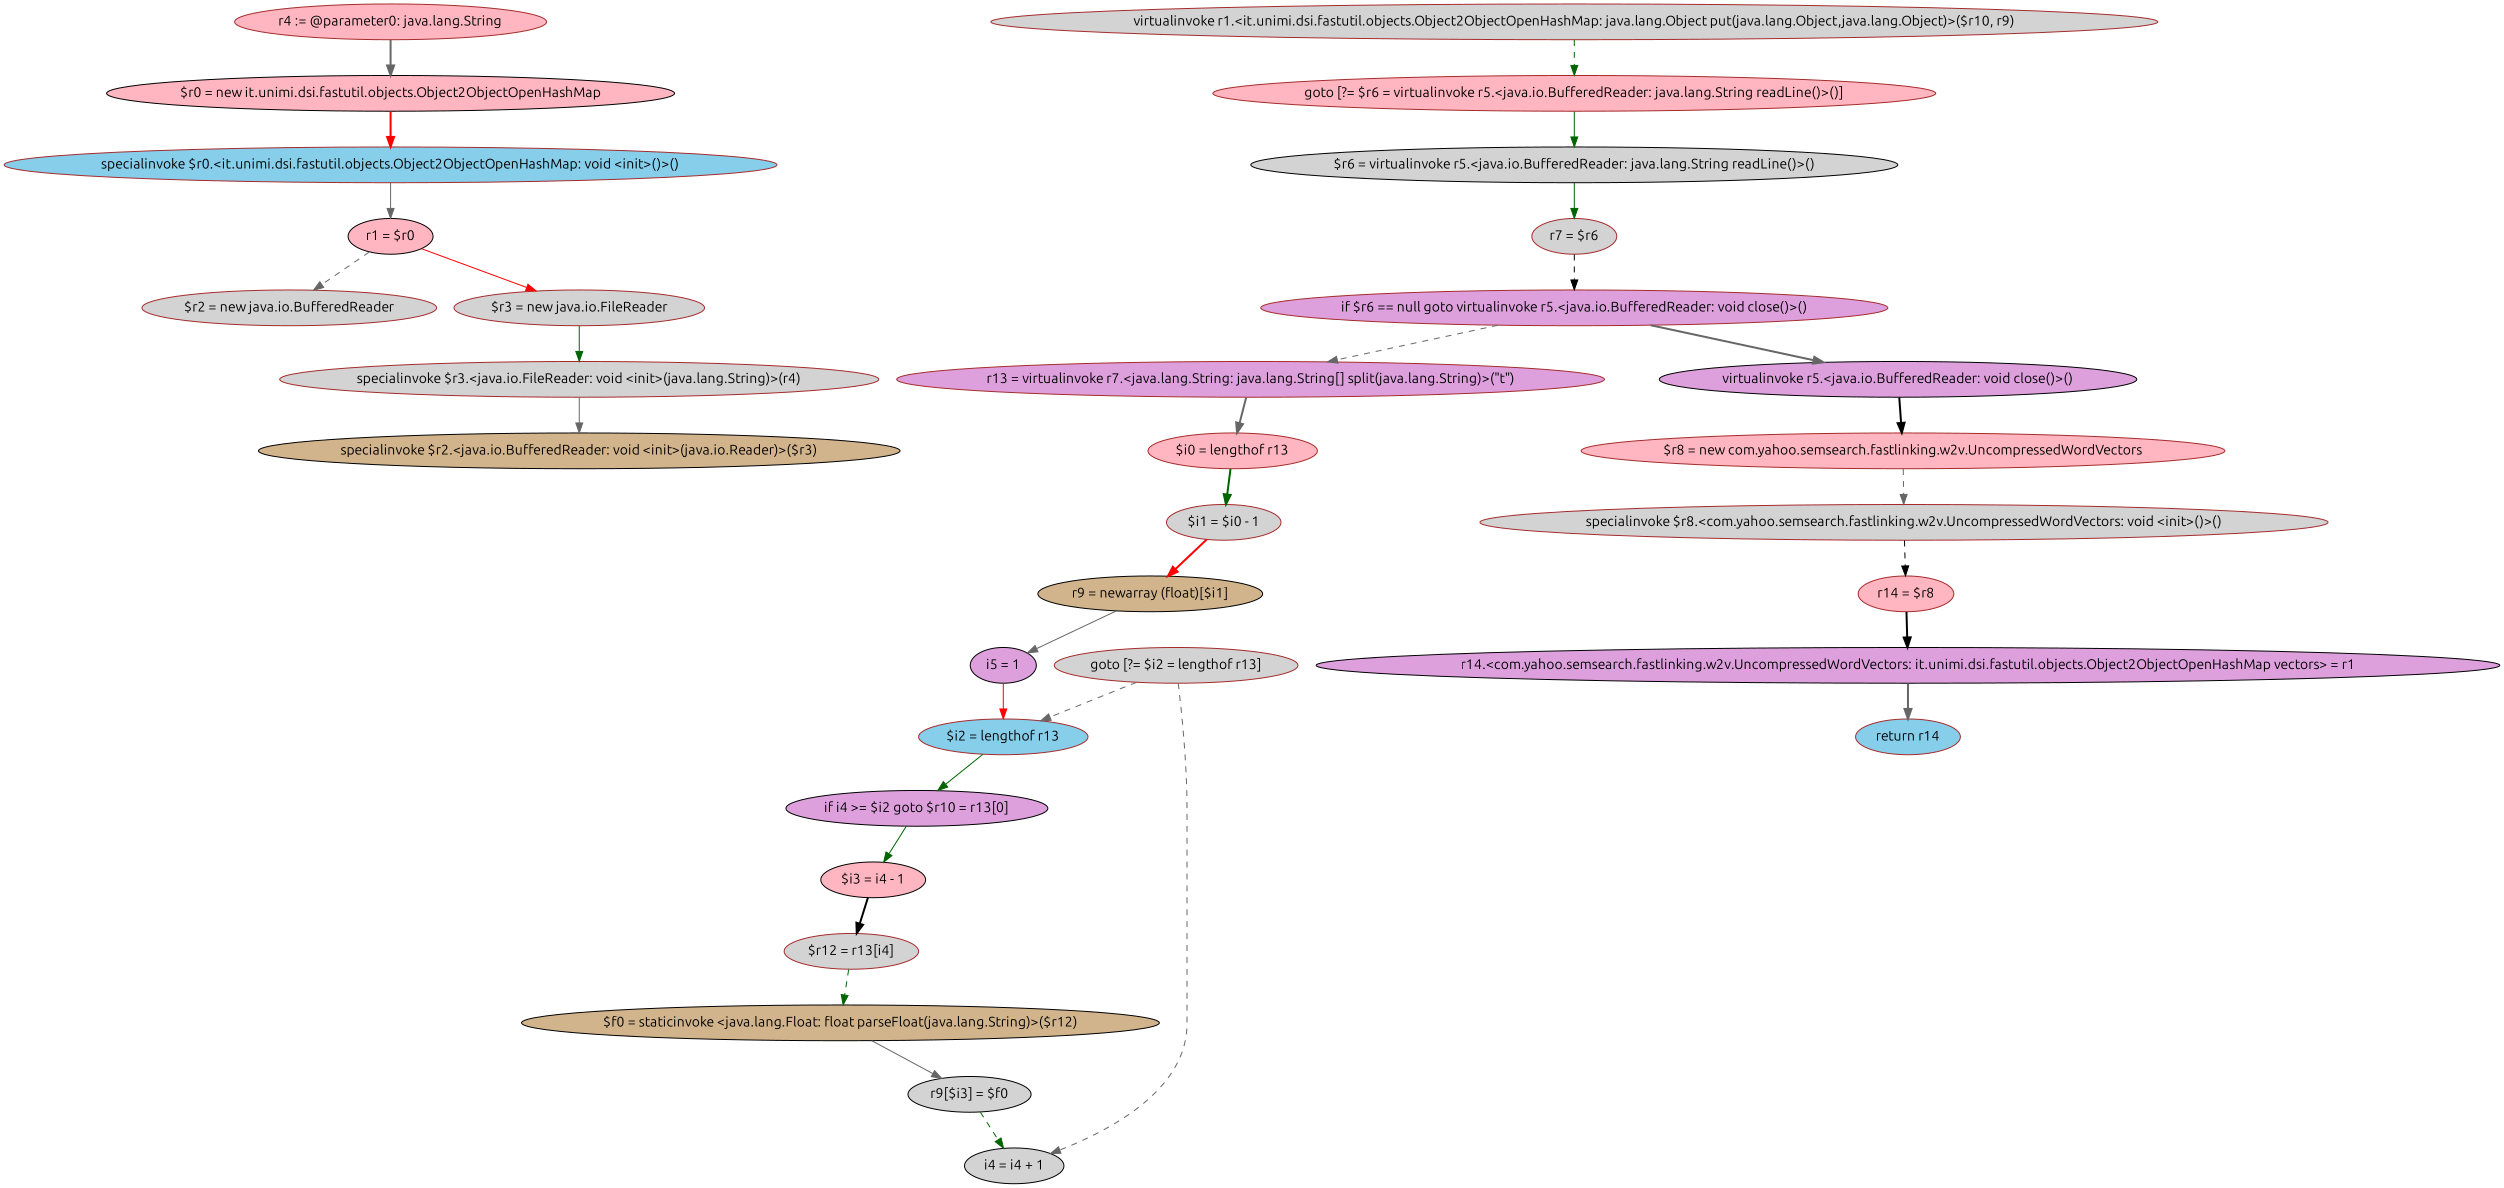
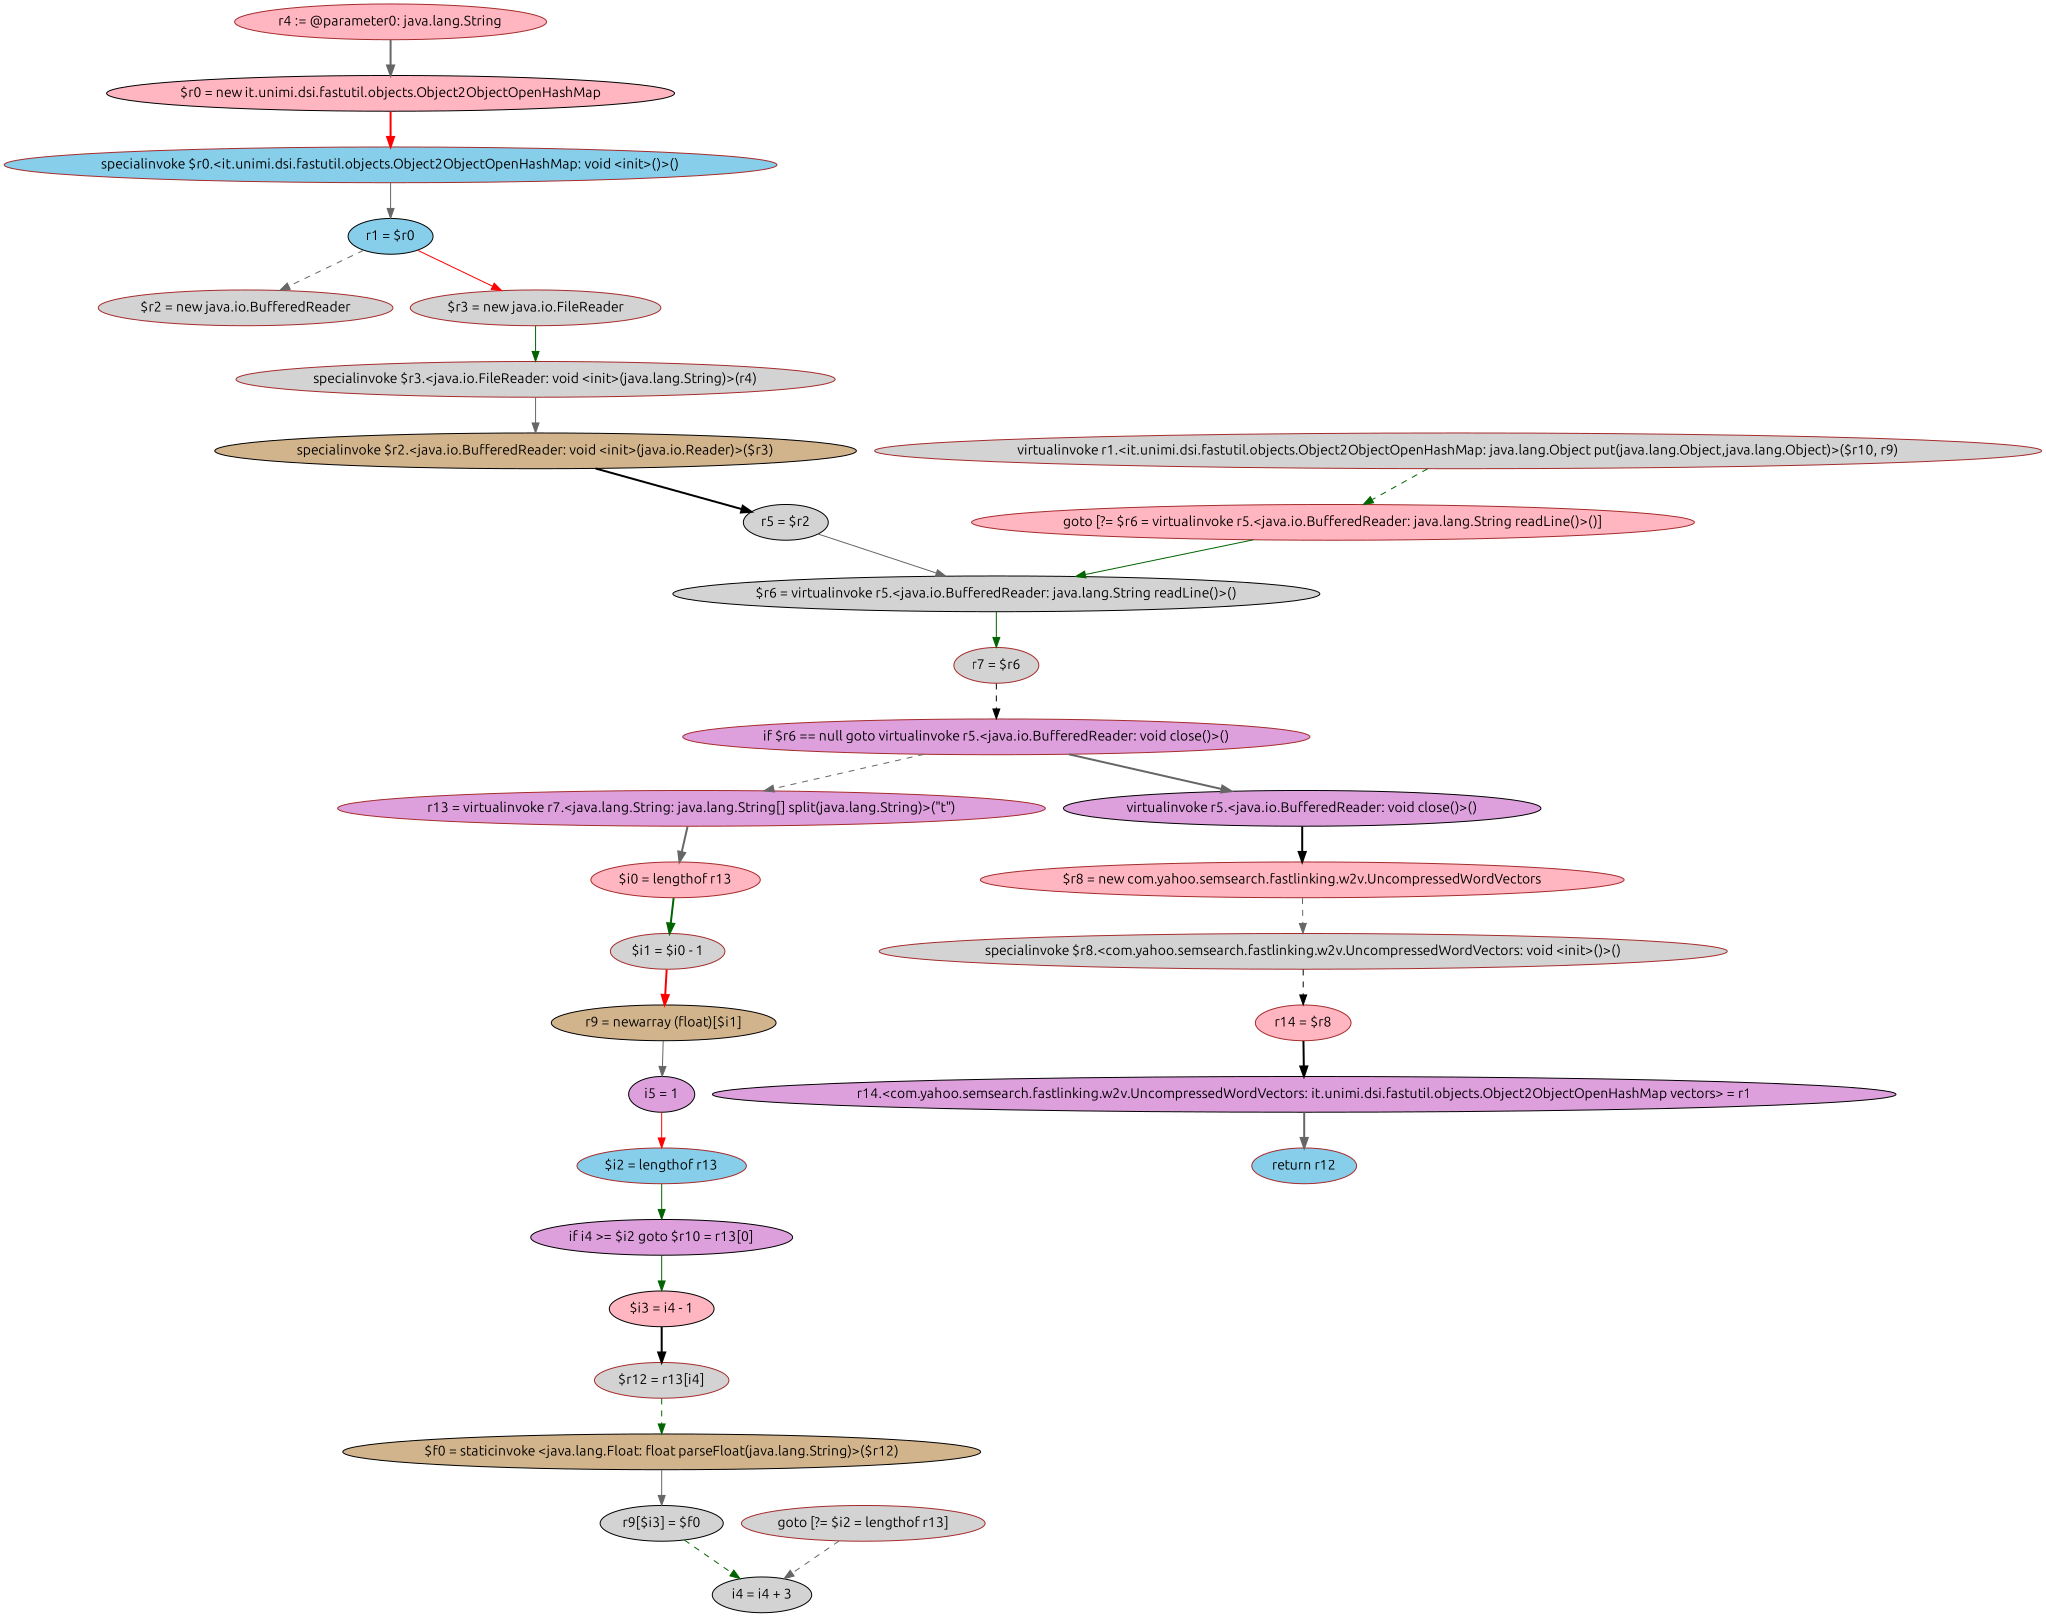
(391, 236) -> (391, 236)
none -> (786, 522)
(1093, 700) -> none
(1908, 737) -> (1304, 1166)
(1014, 1166) -> (762, 1595)
